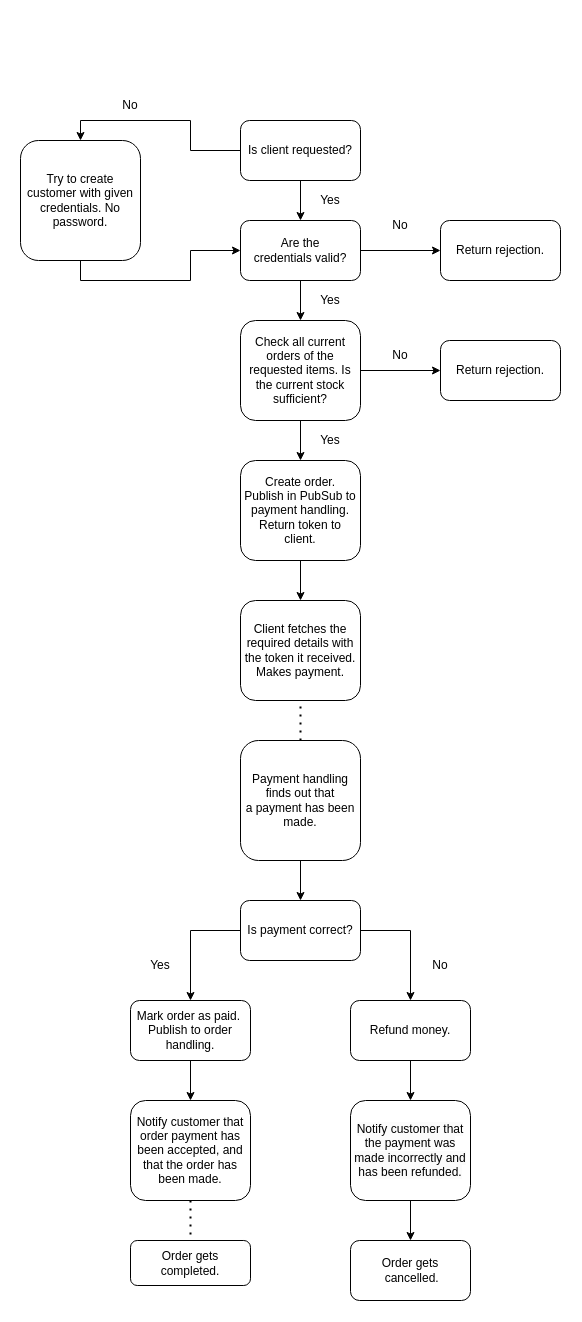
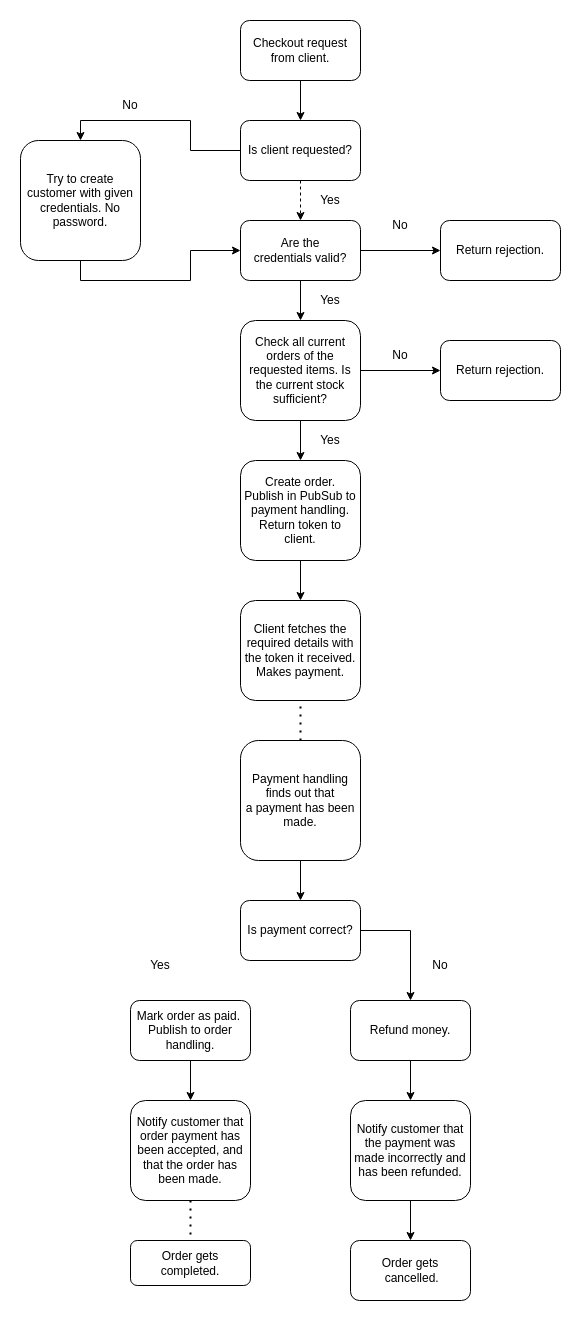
none -> (301, 51)
none -> (301, 97)
(301, 197) -> (301, 197)
(191, 937) -> none
